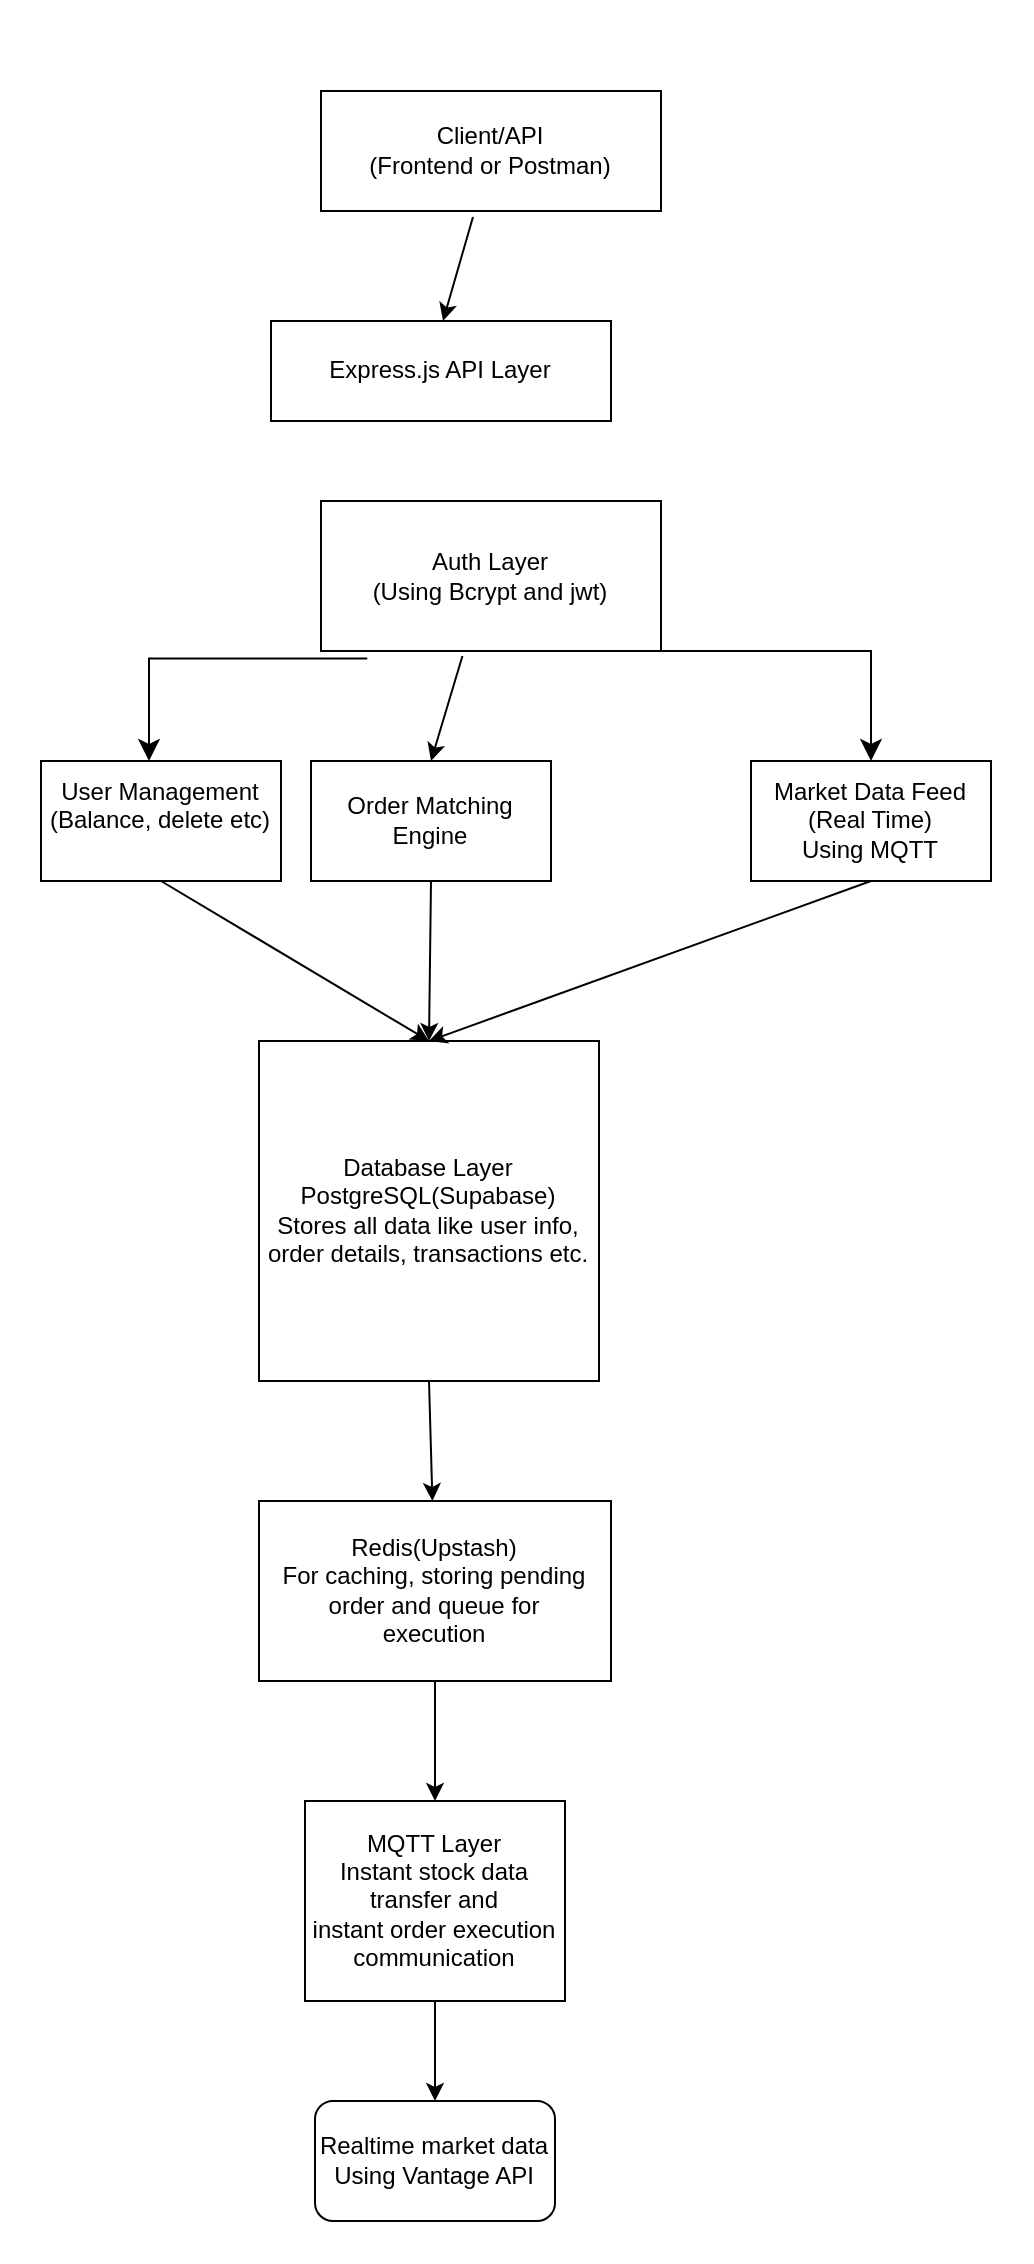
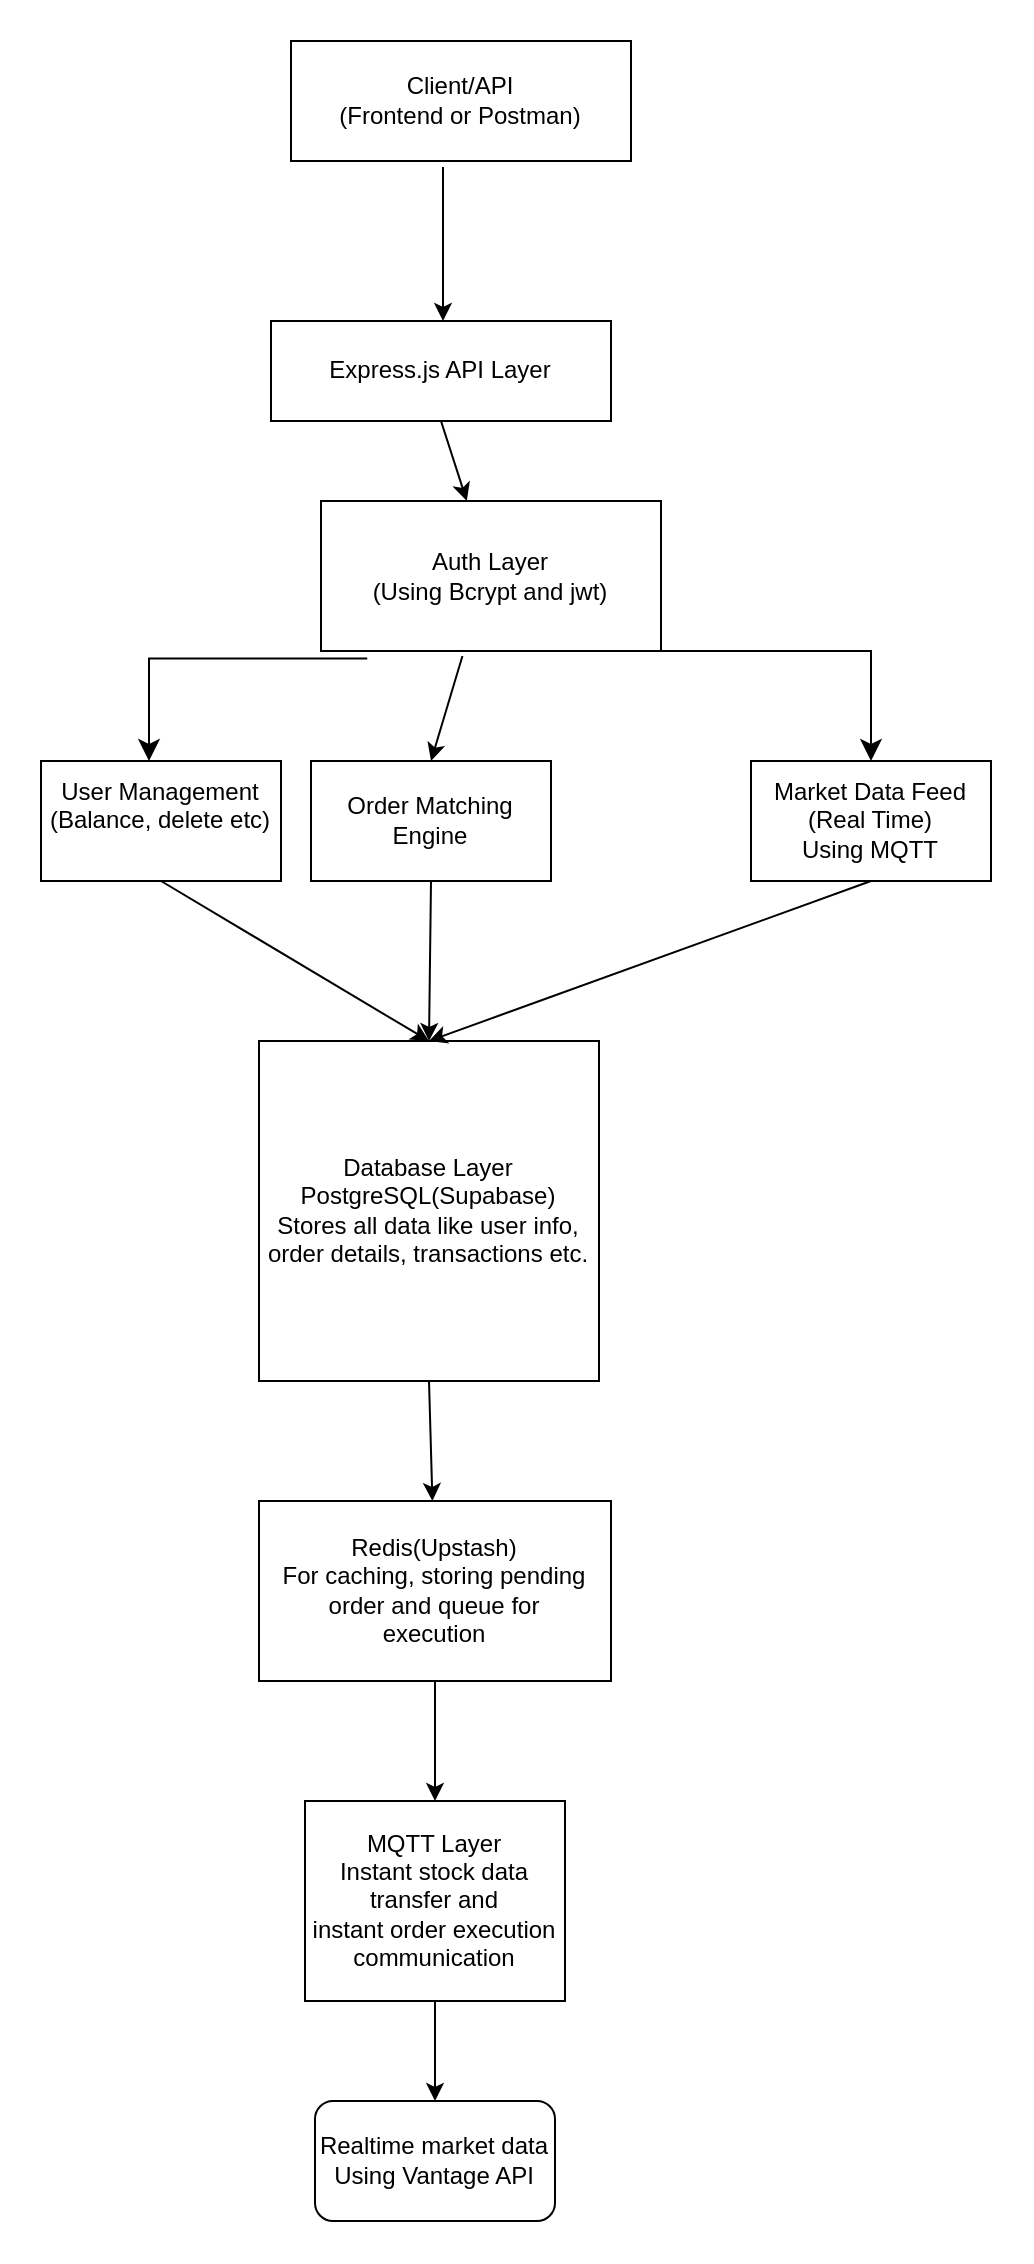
(491, 151) -> (461, 101)
none -> (452, 454)
